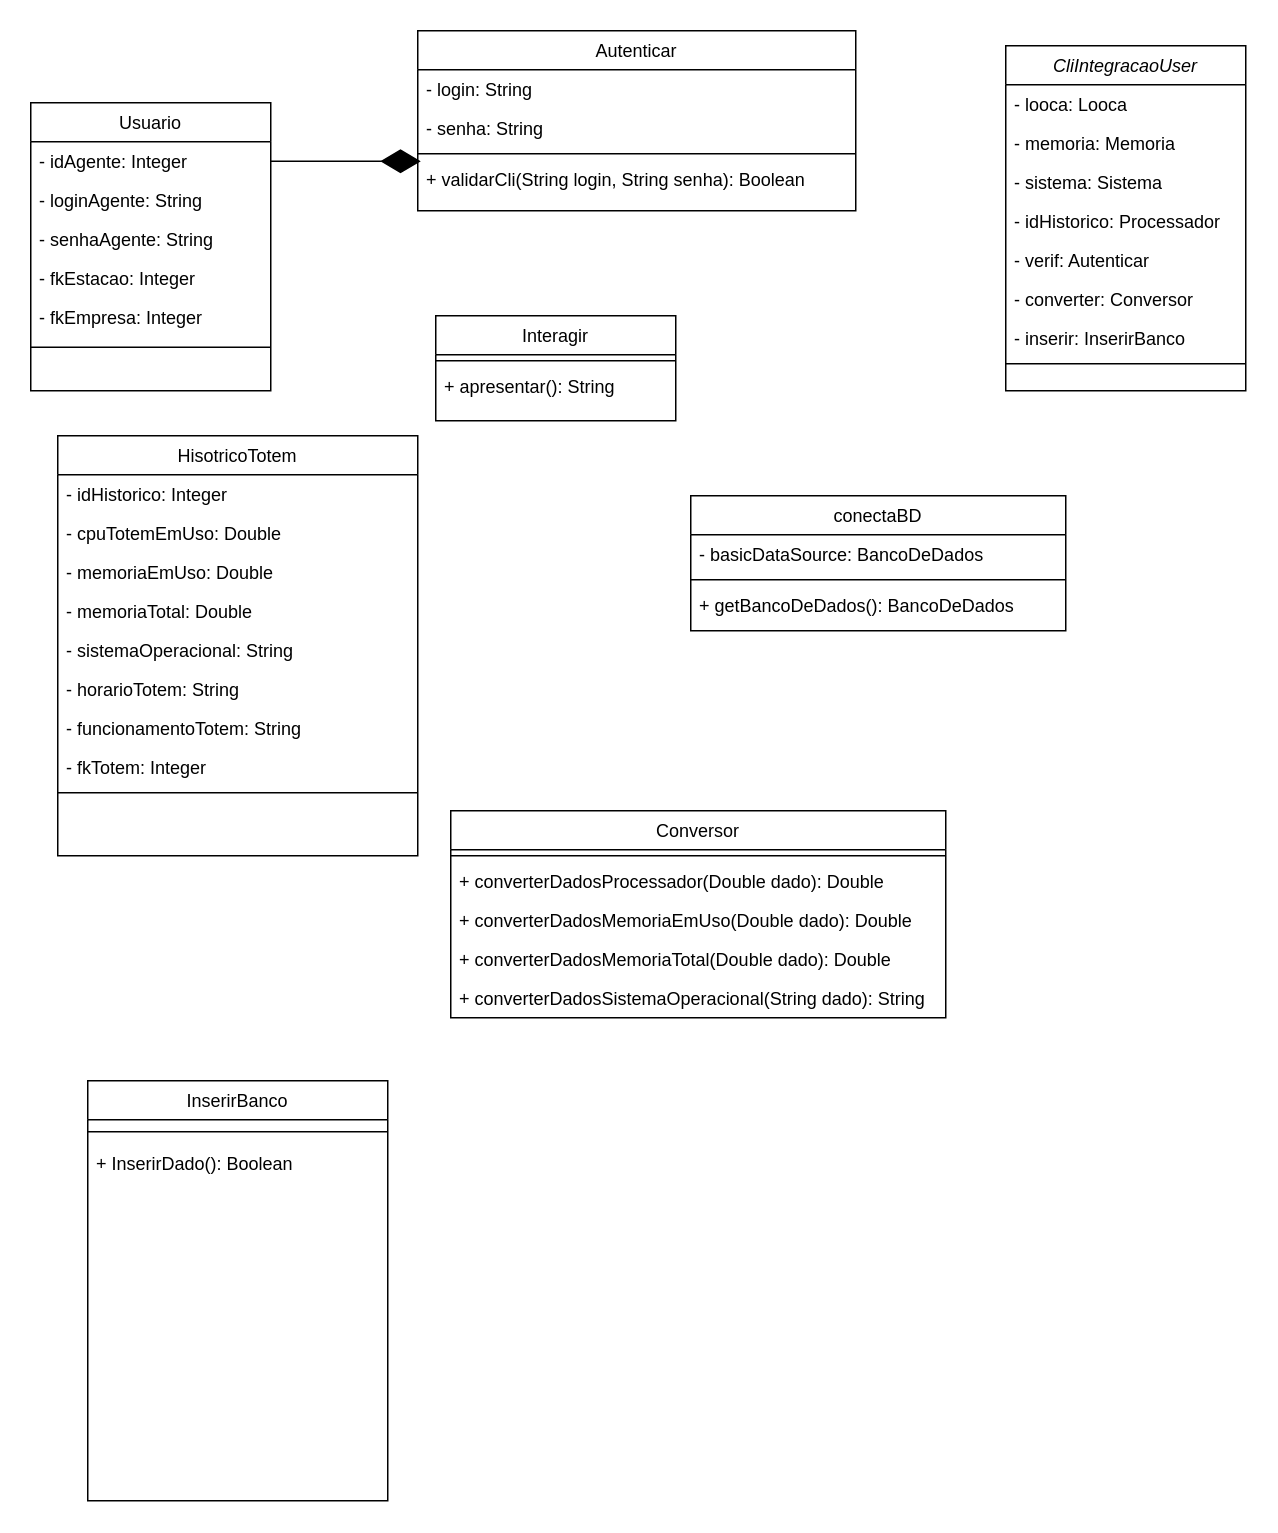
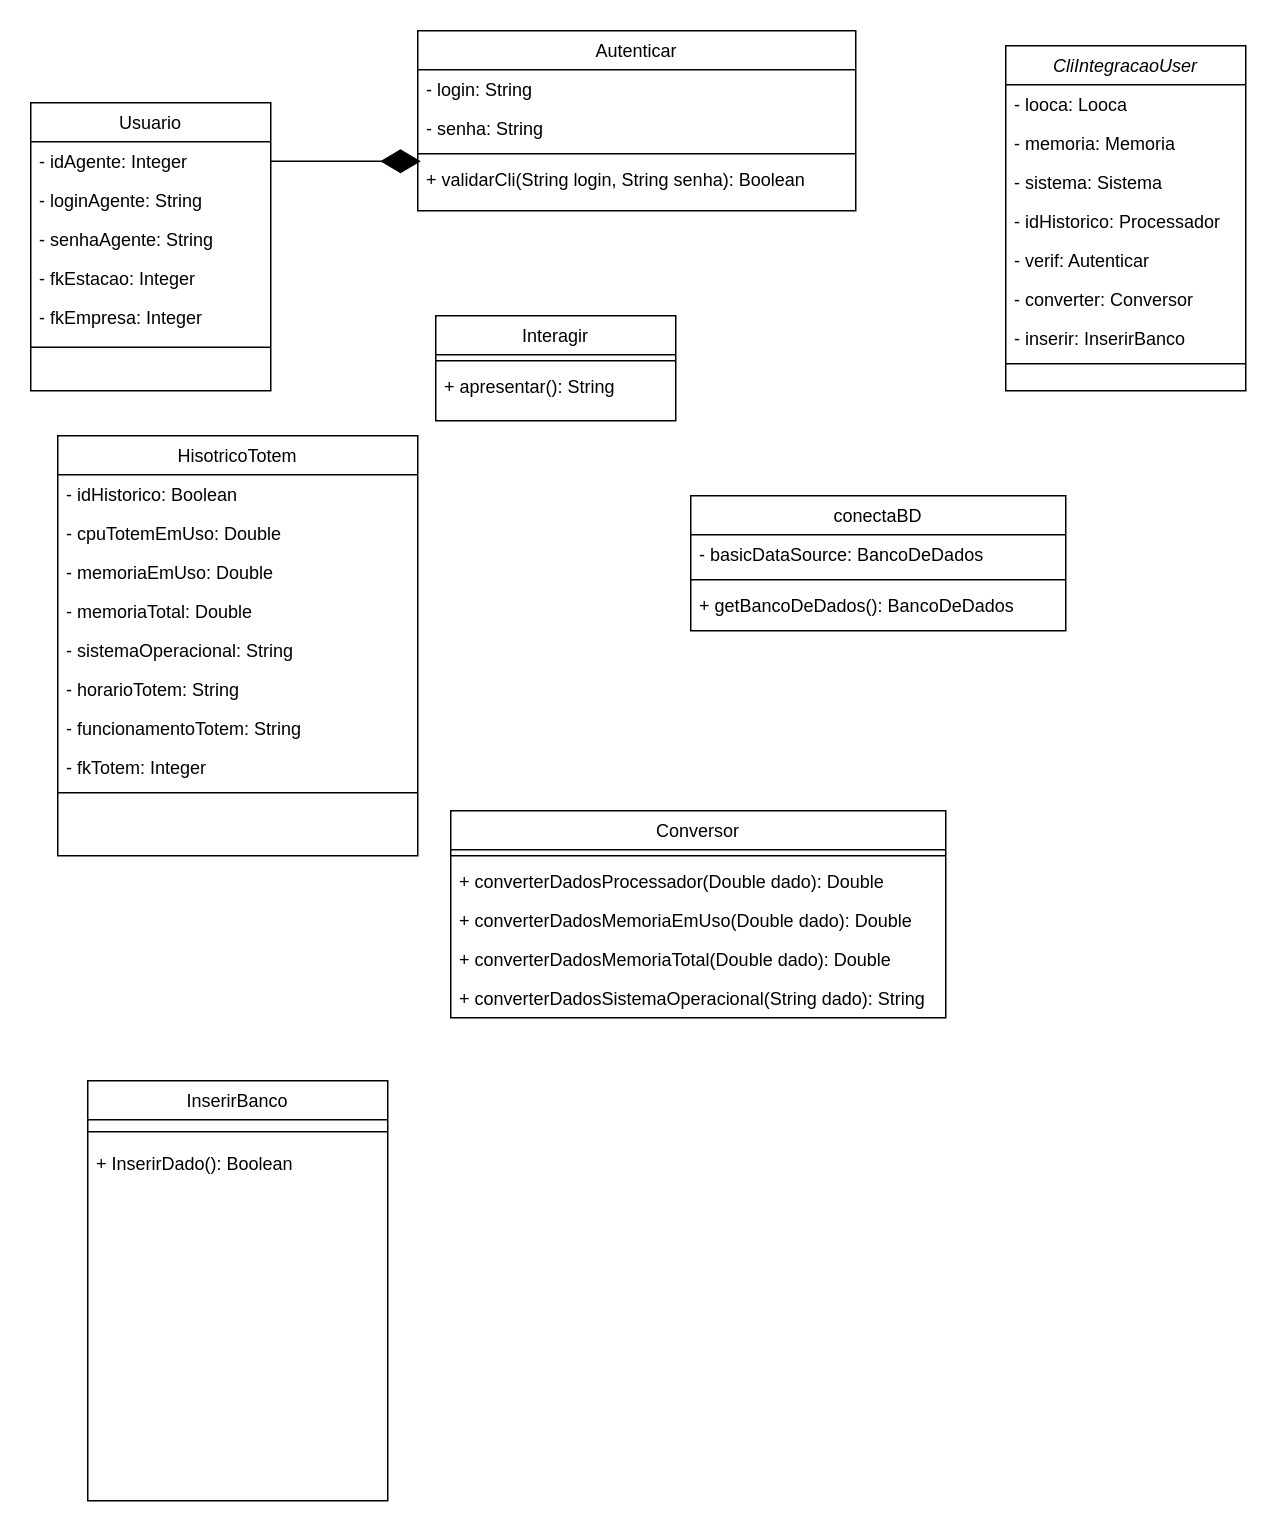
(163, 495) -> (161, 495)
